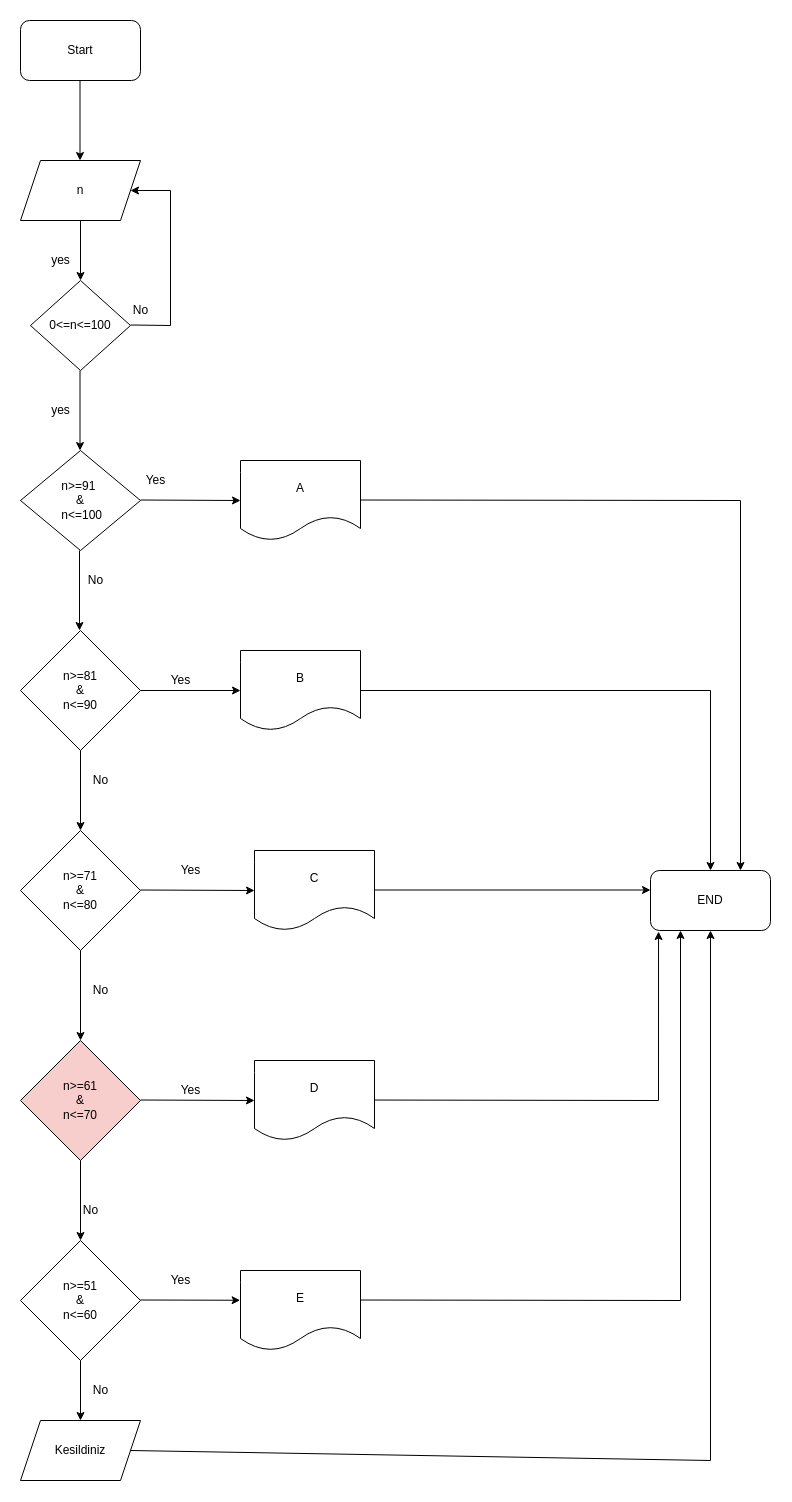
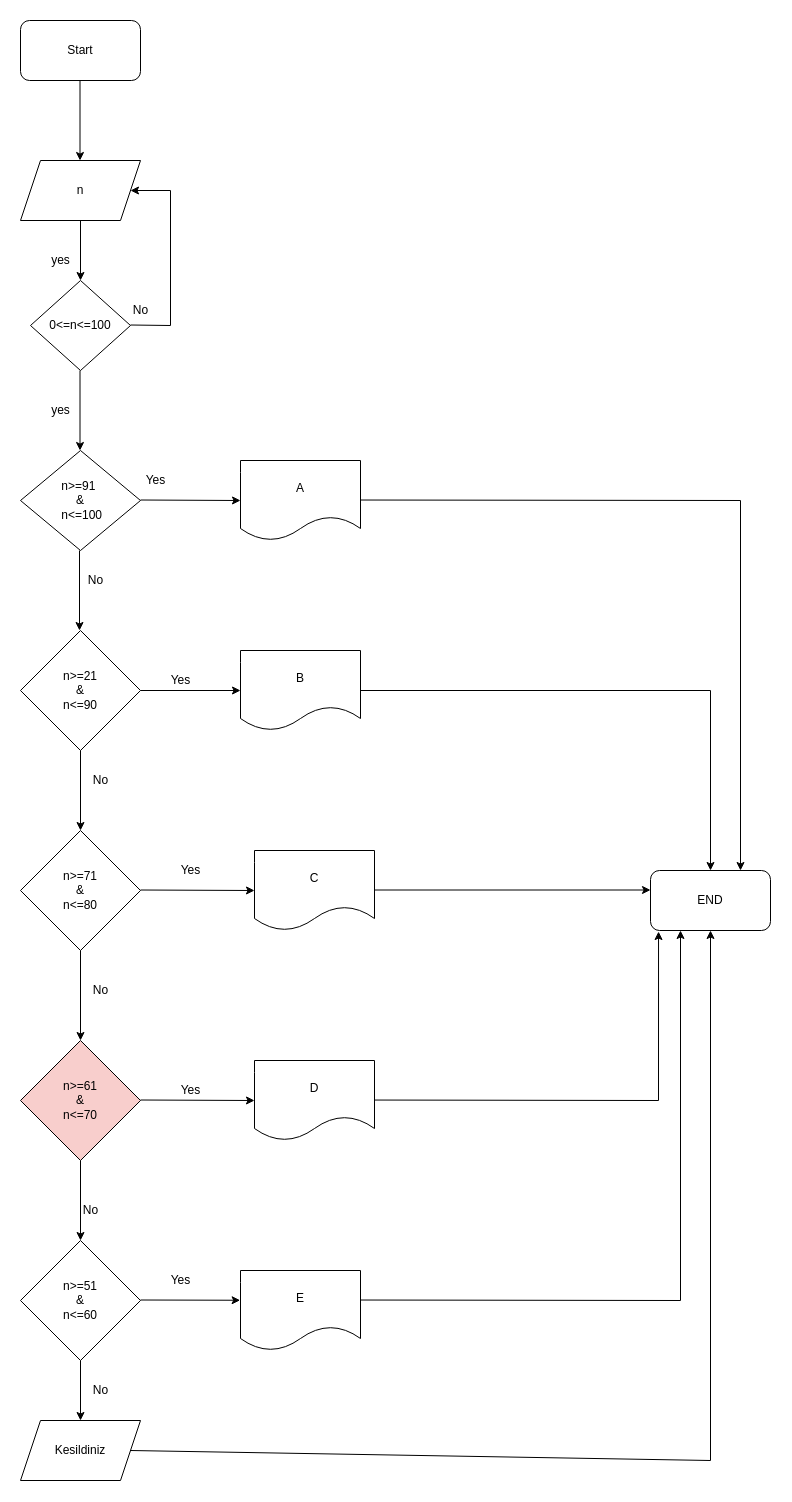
(81, 691) -> (81, 691)
